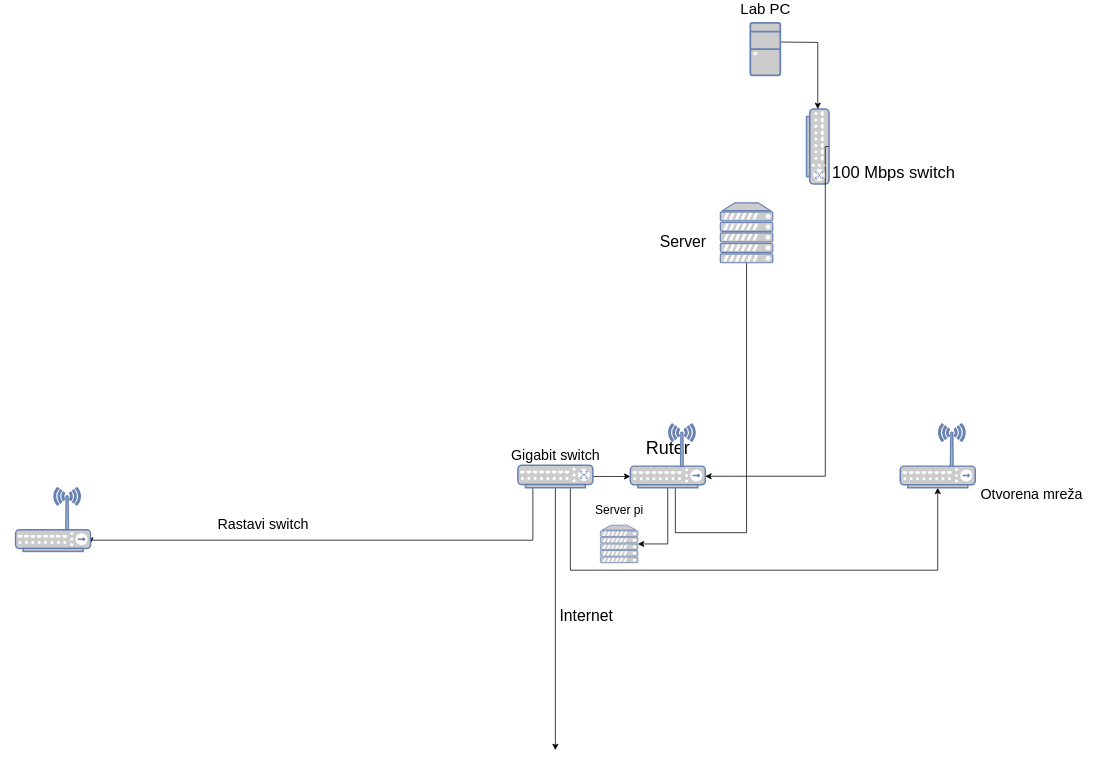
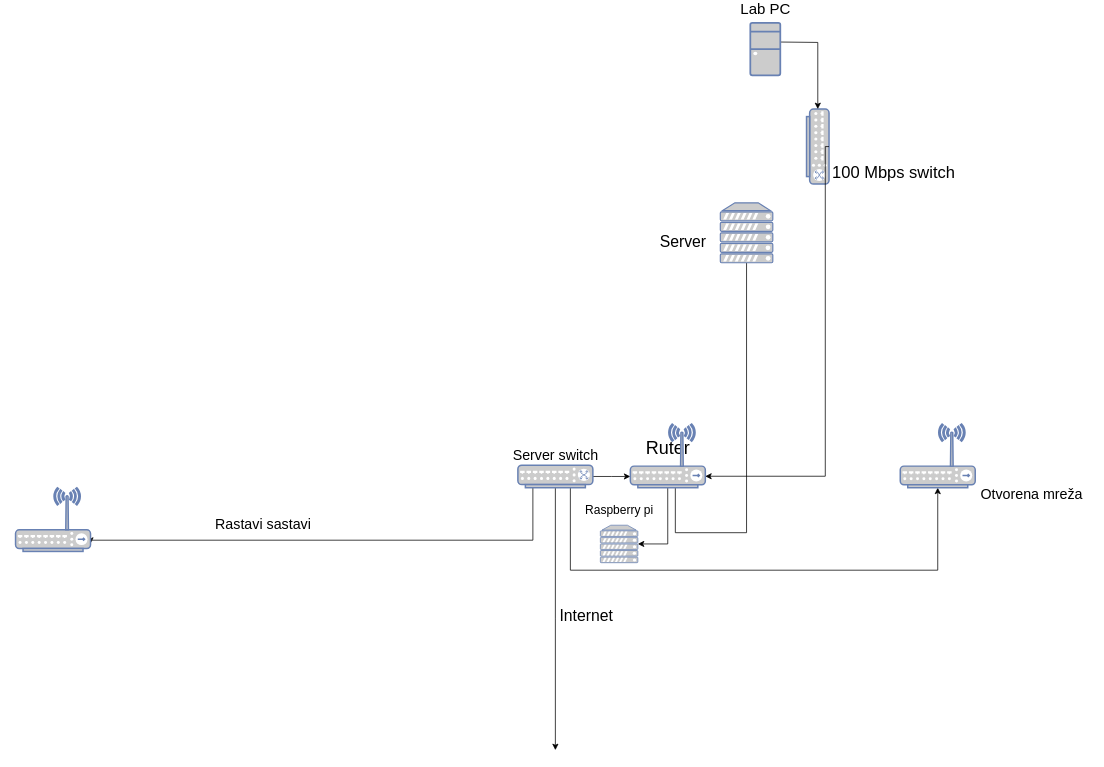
(556, 456) -> (556, 456)
(620, 510) -> (620, 510)
(263, 525) -> (263, 525)
